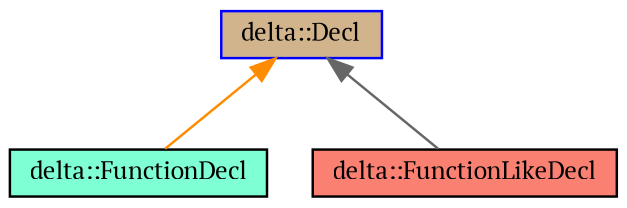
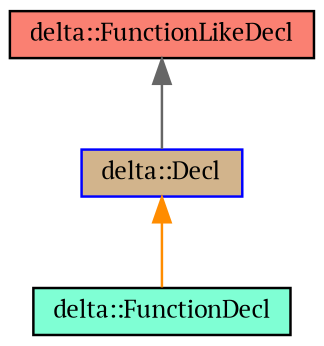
(393, 112) -> (162, 117)
